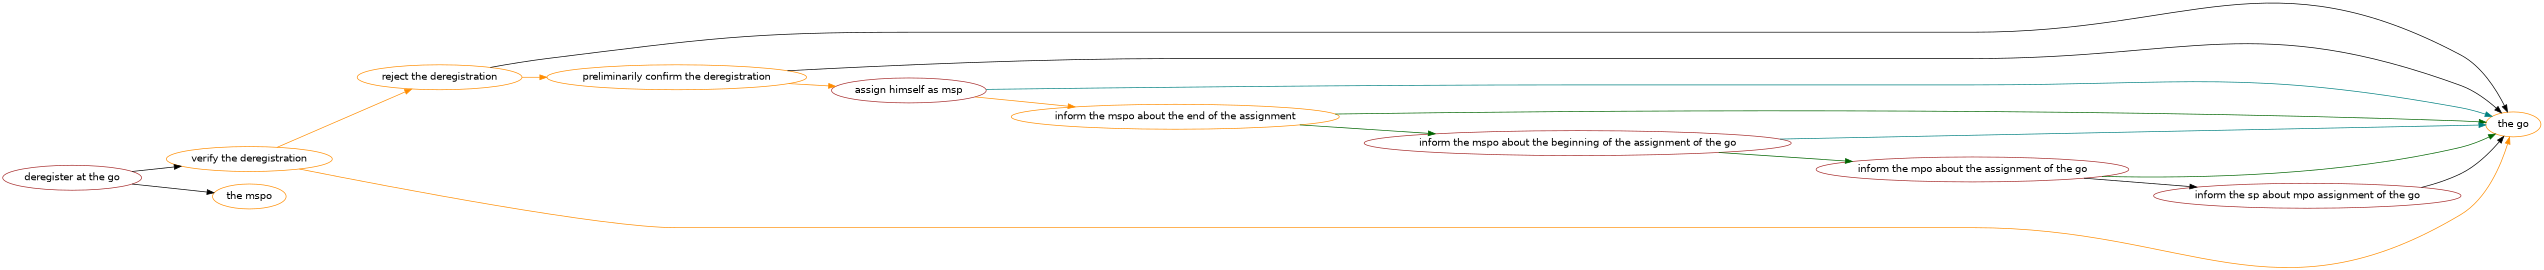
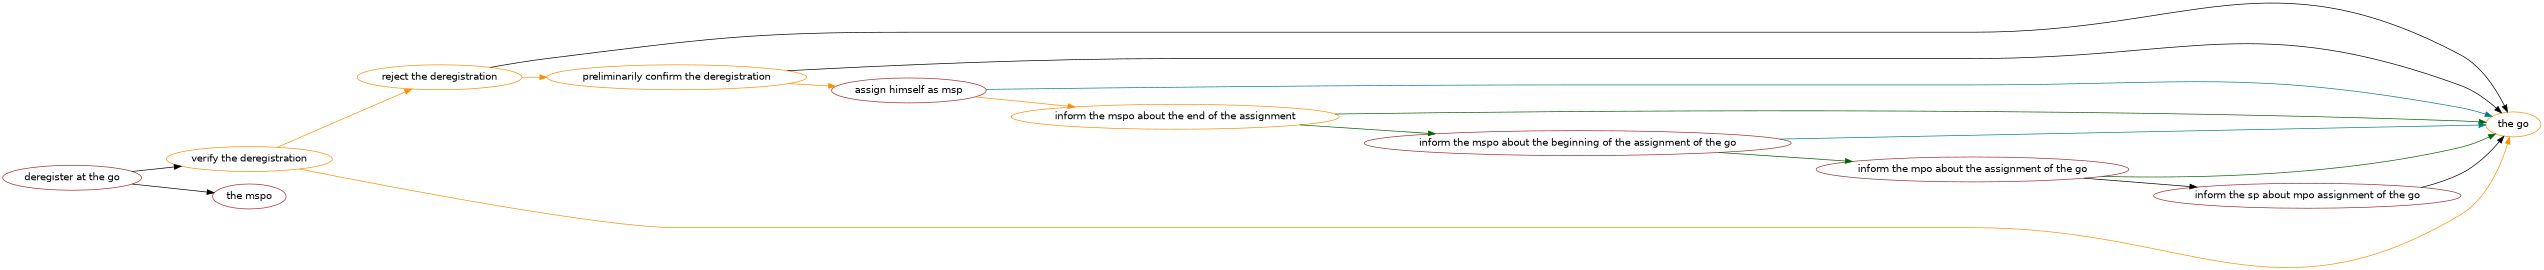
(249, 196) -> (249, 196)
